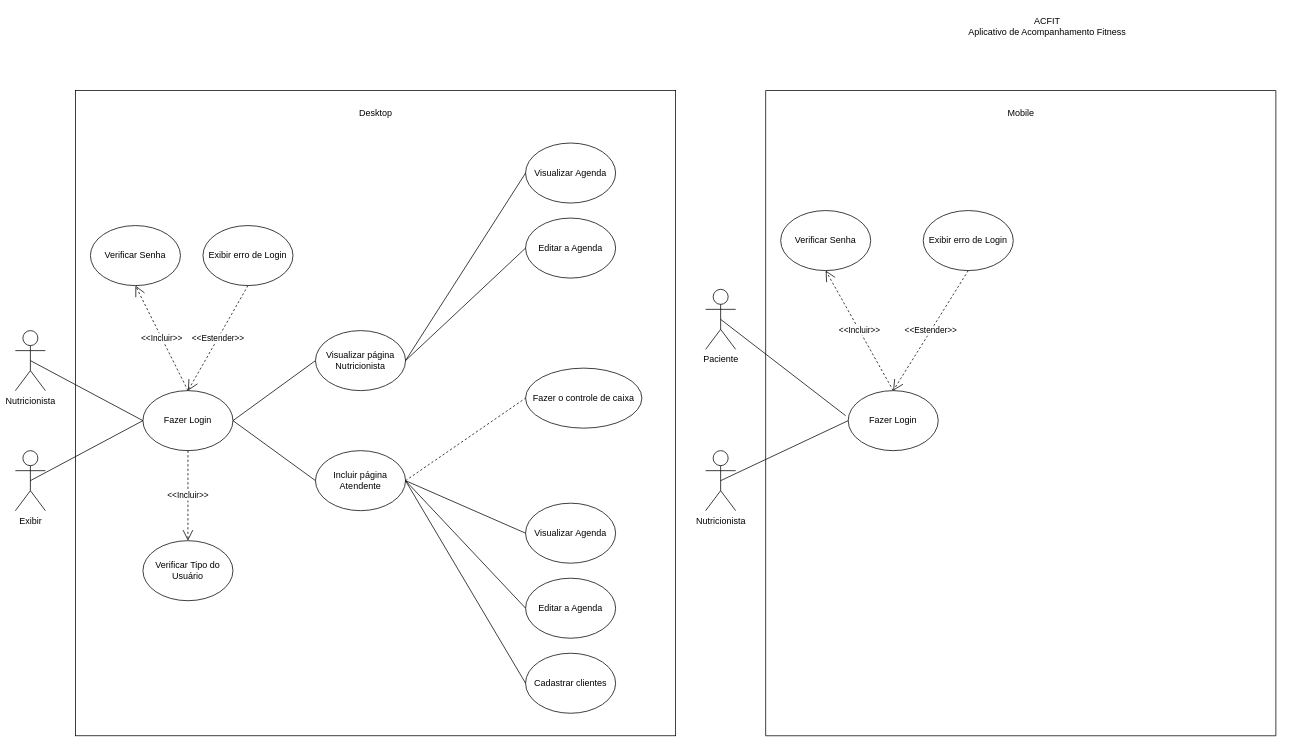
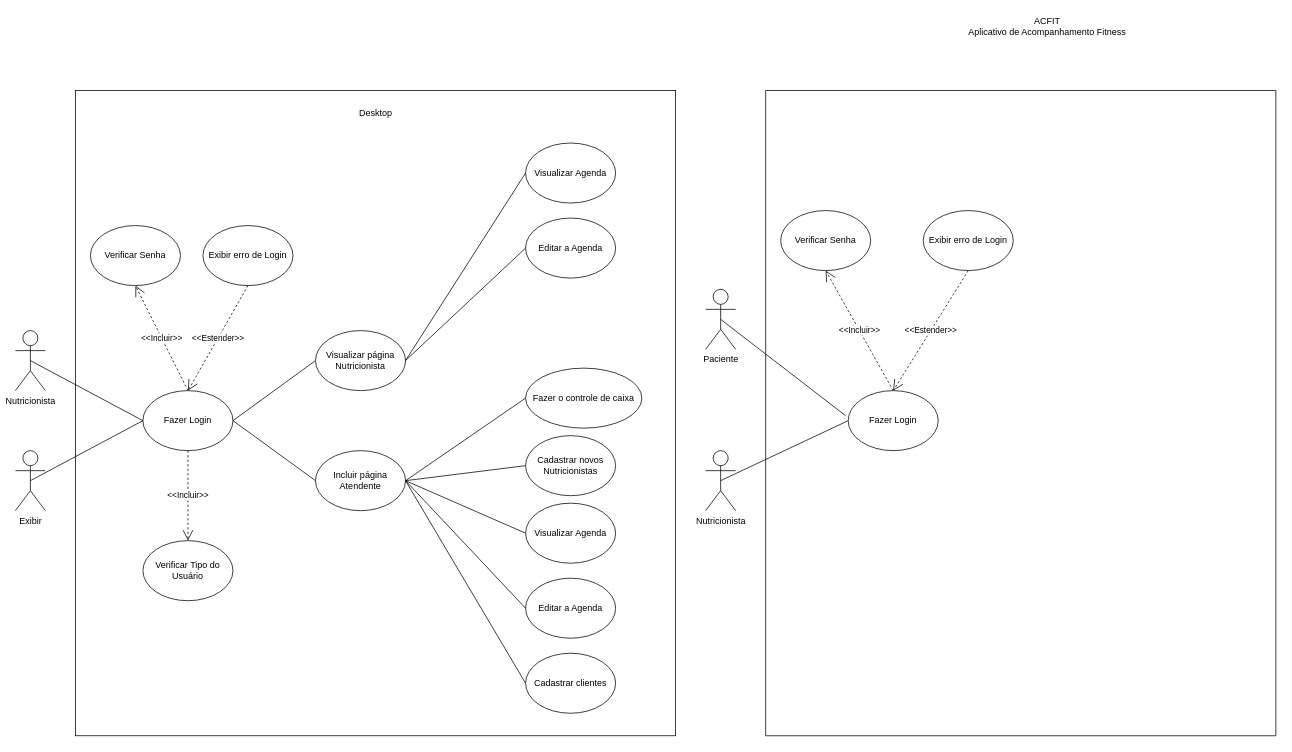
(1020, 113) -> none
(467, 438) -> (467, 438)
none -> (570, 465)
none -> (466, 473)
